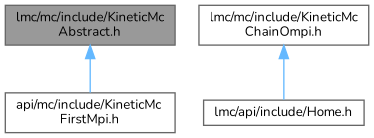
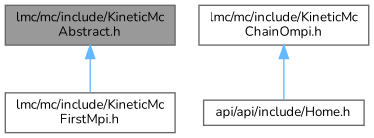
(90, 113) -> (90, 113)
(284, 113) -> (284, 113)
